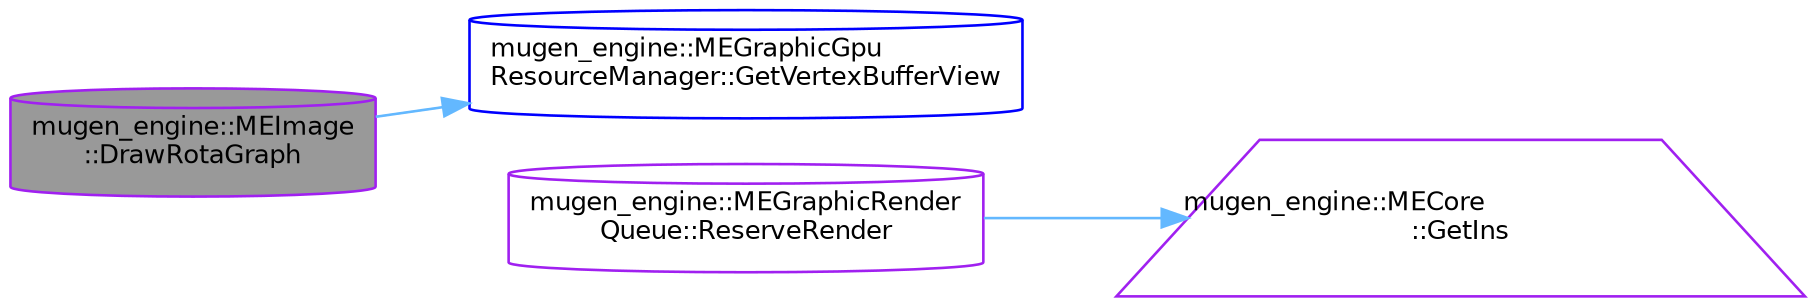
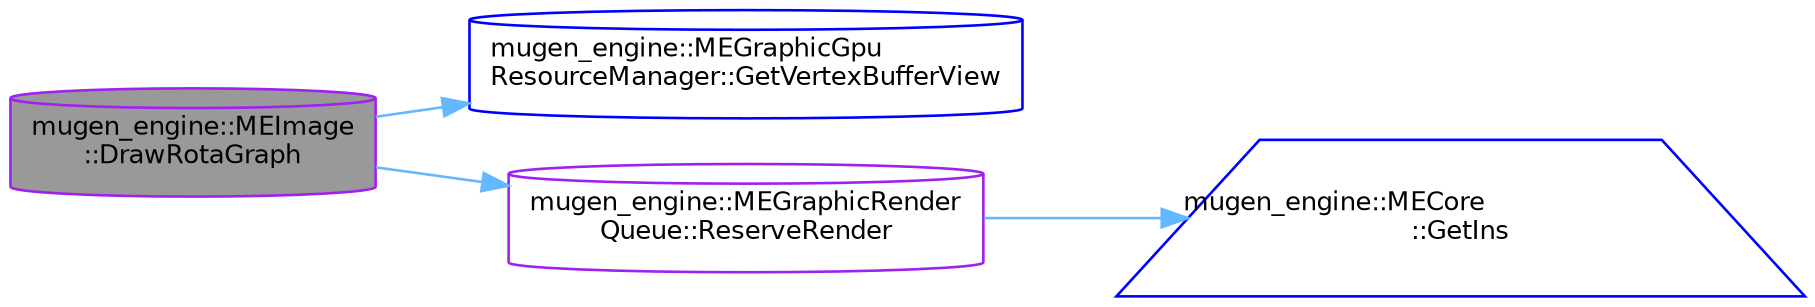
none -> (429, 175)
(1461, 218) -> (1461, 218)
